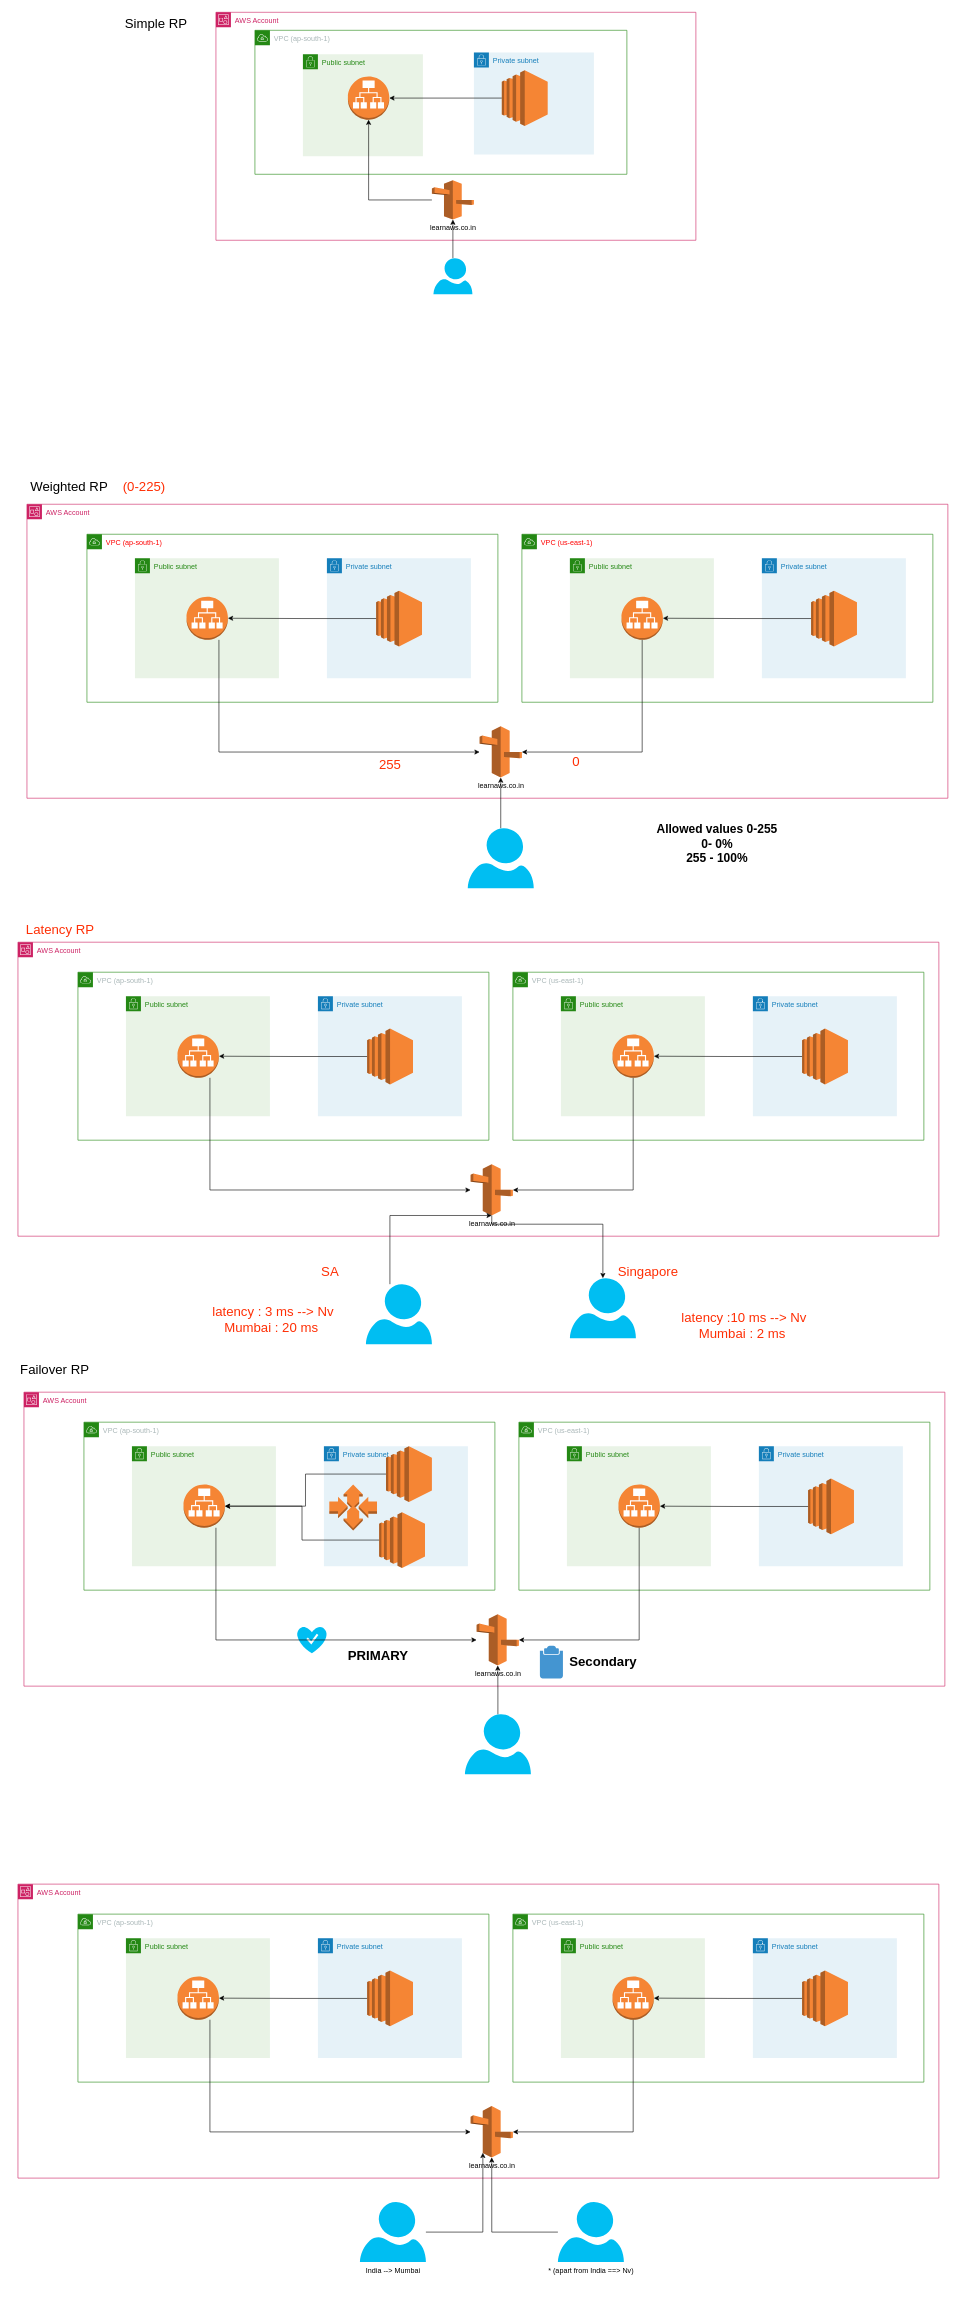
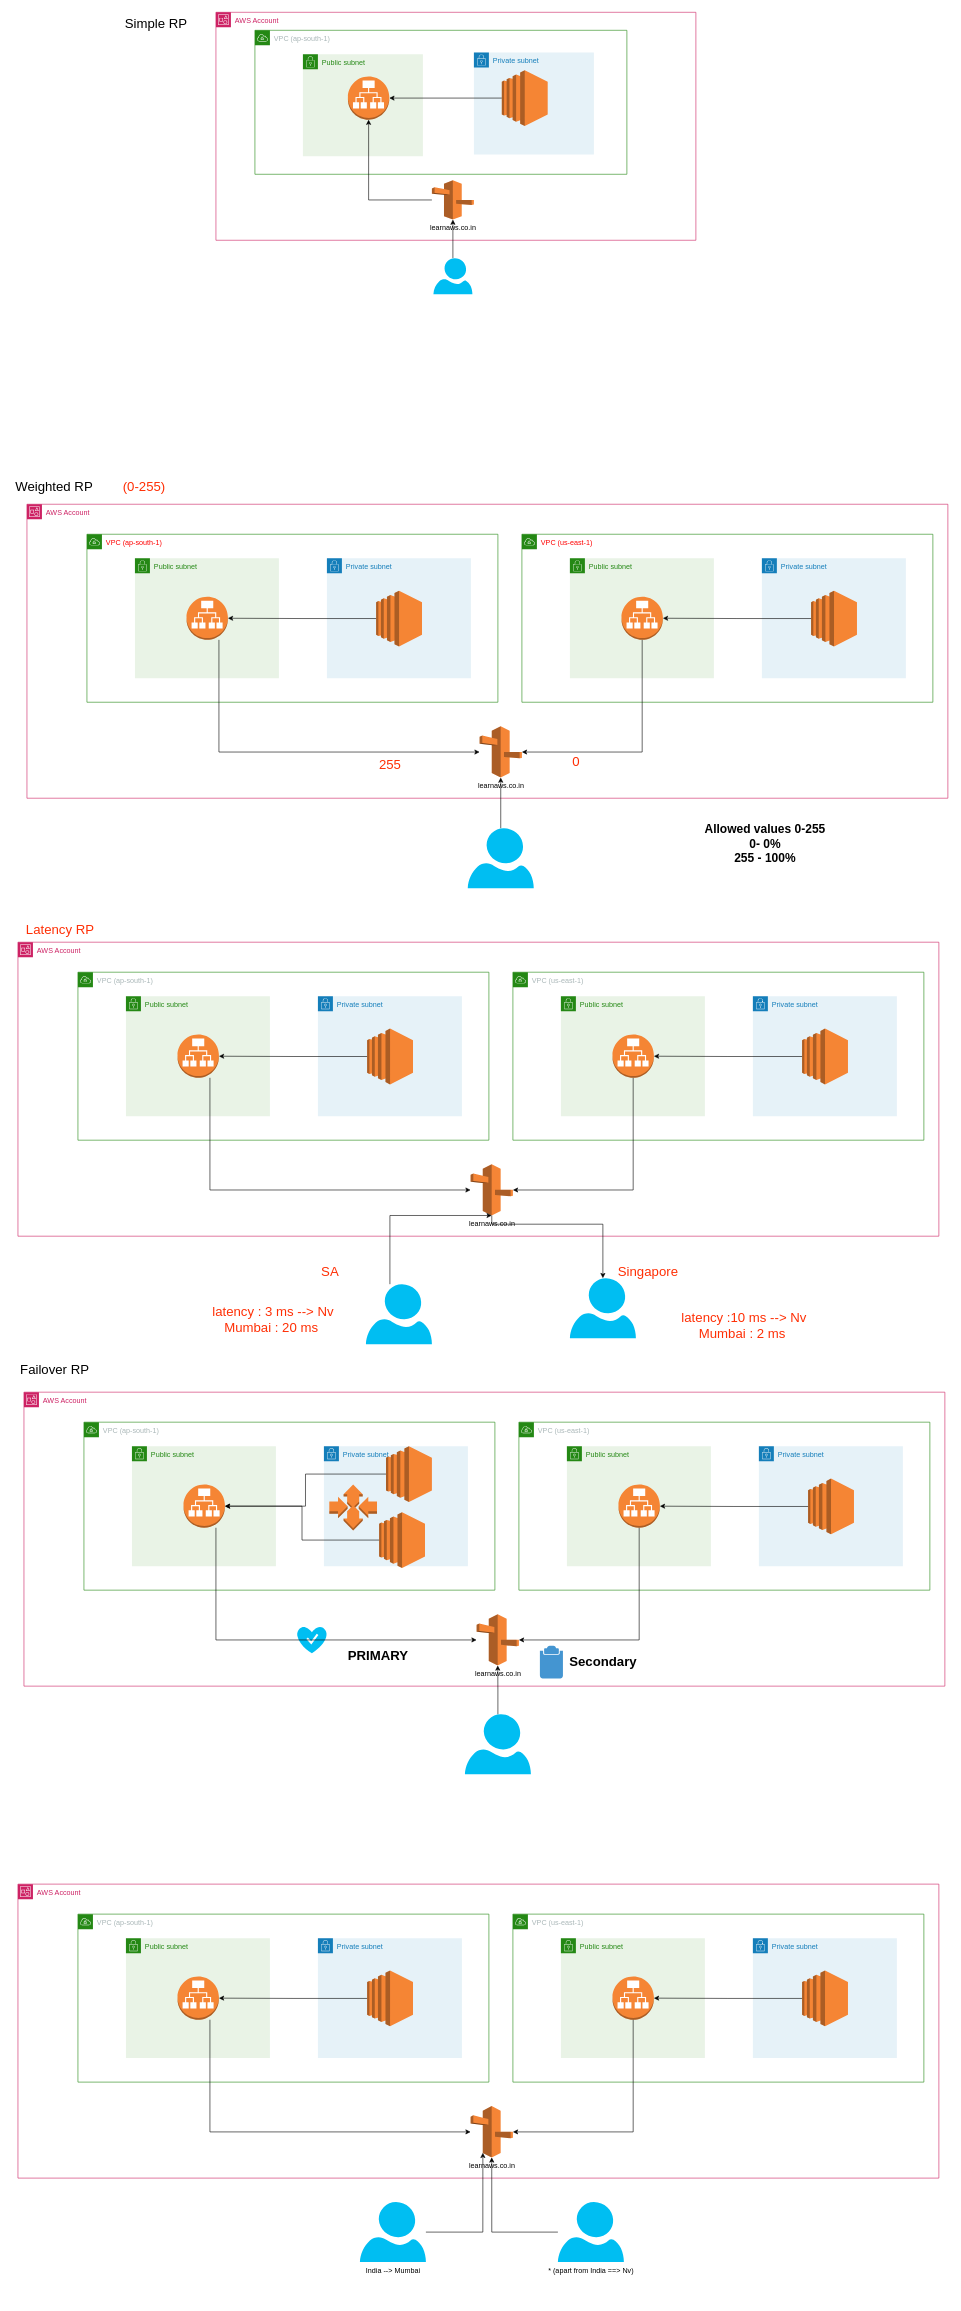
(144, 487) -> (144, 487)
(69, 488) -> (54, 488)
(717, 843) -> (765, 843)
